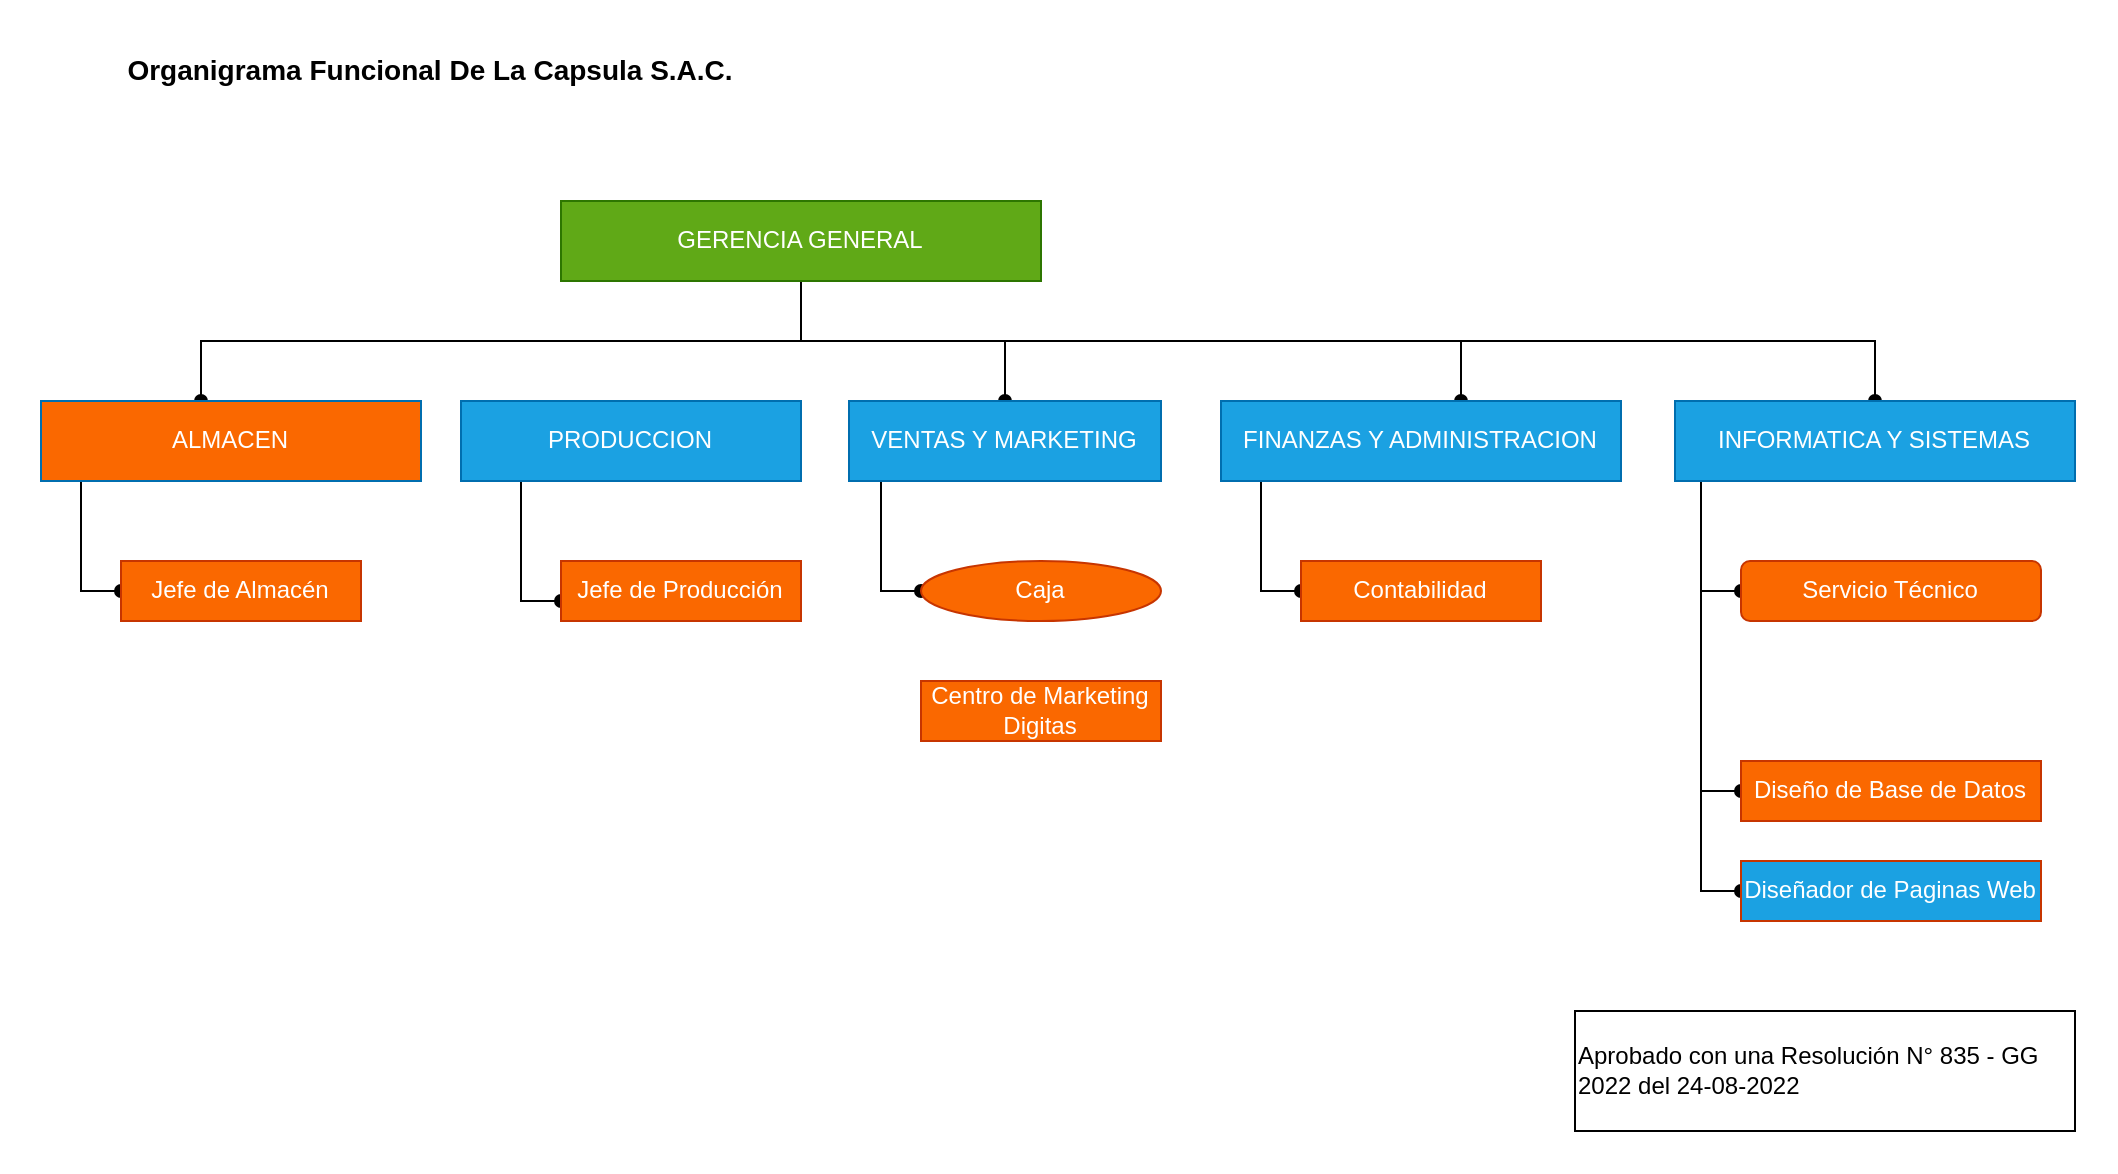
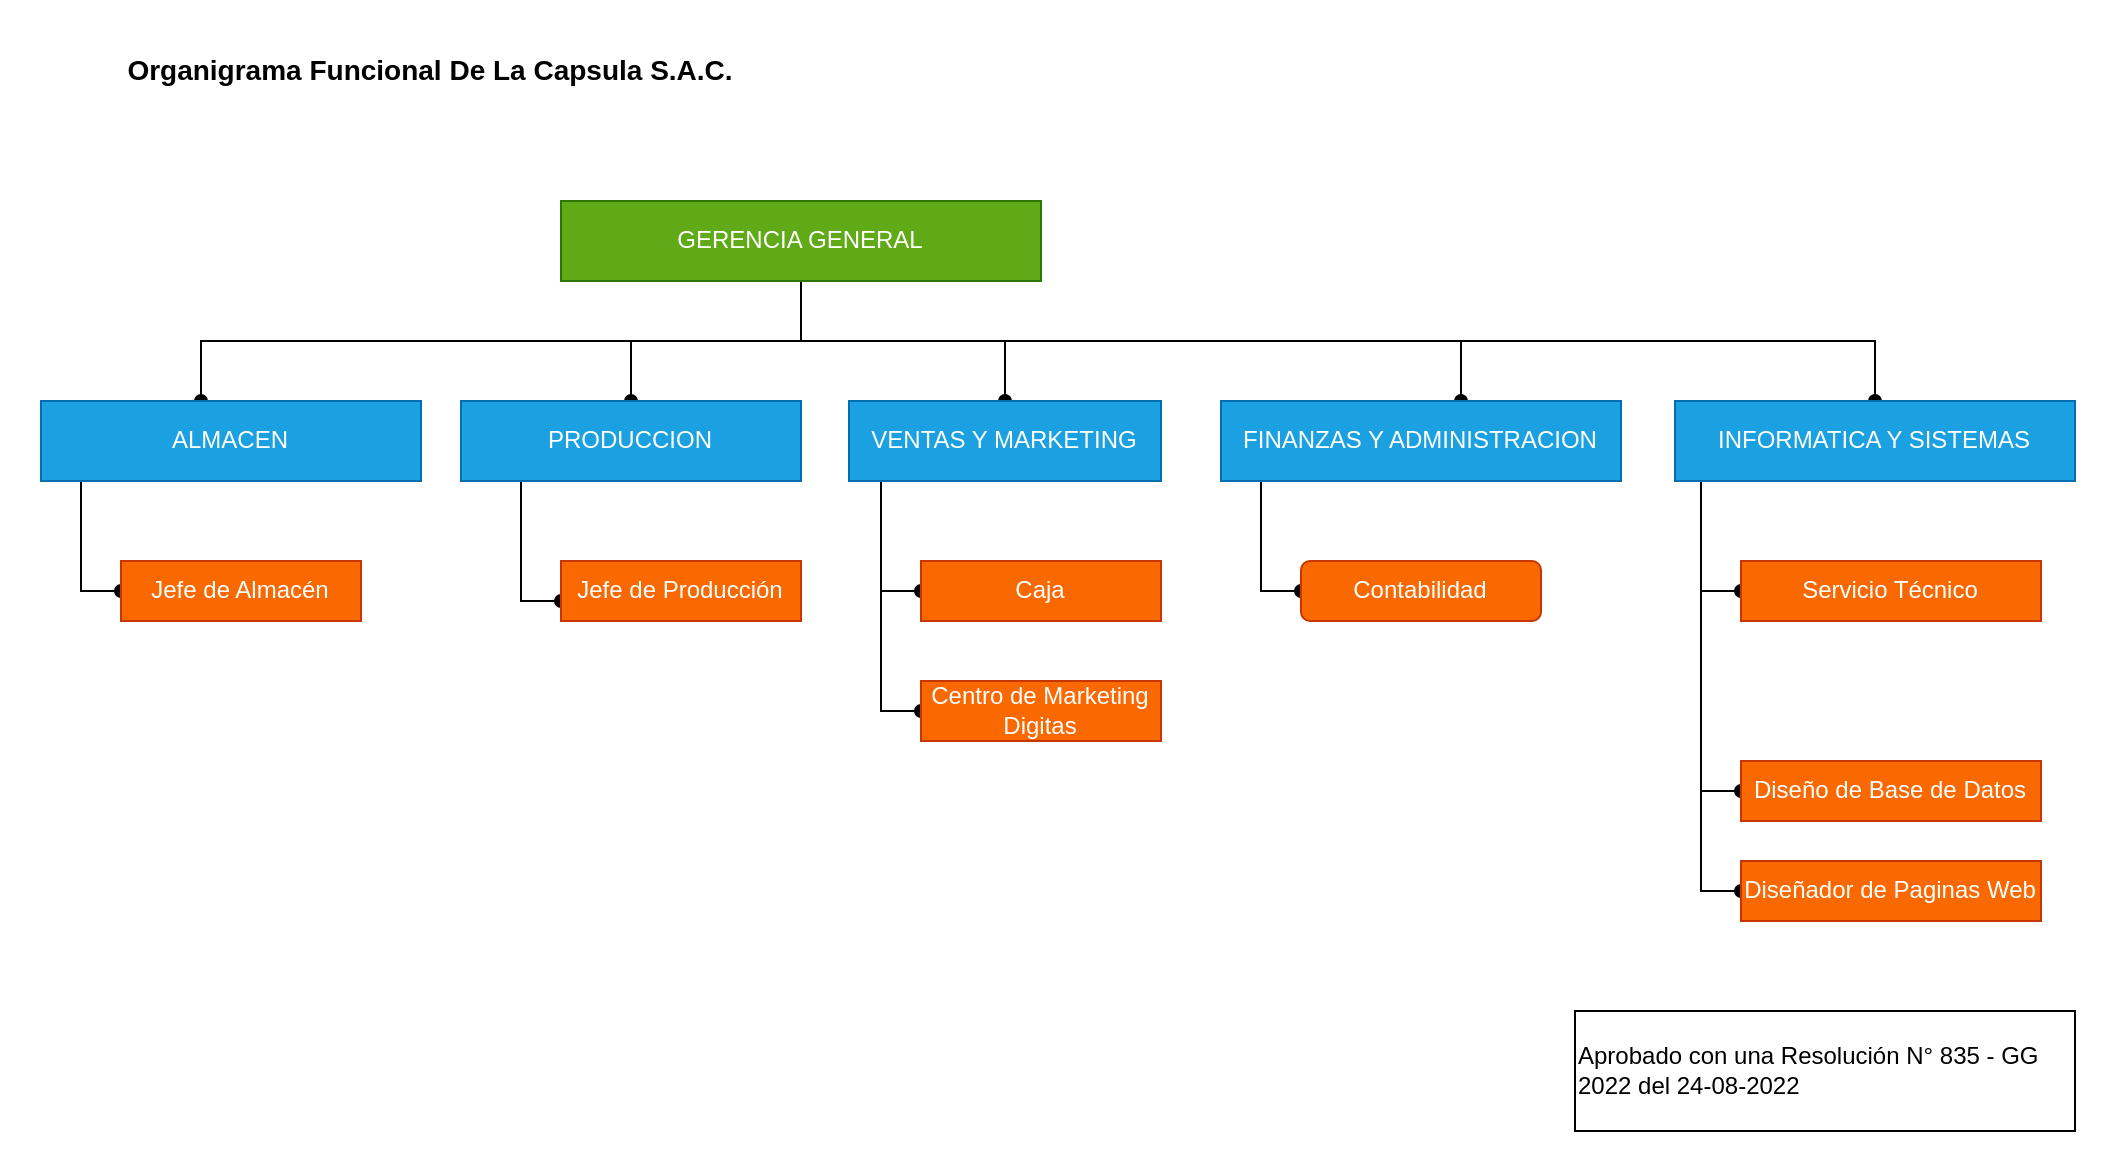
none -> (631, 369)
(231, 441) -> (231, 441)
(1041, 591) -> (1041, 591)
(1421, 591) -> (1421, 591)
(1891, 591) -> (1891, 591)
none -> (881, 670)
(1891, 891) -> (1891, 891)
